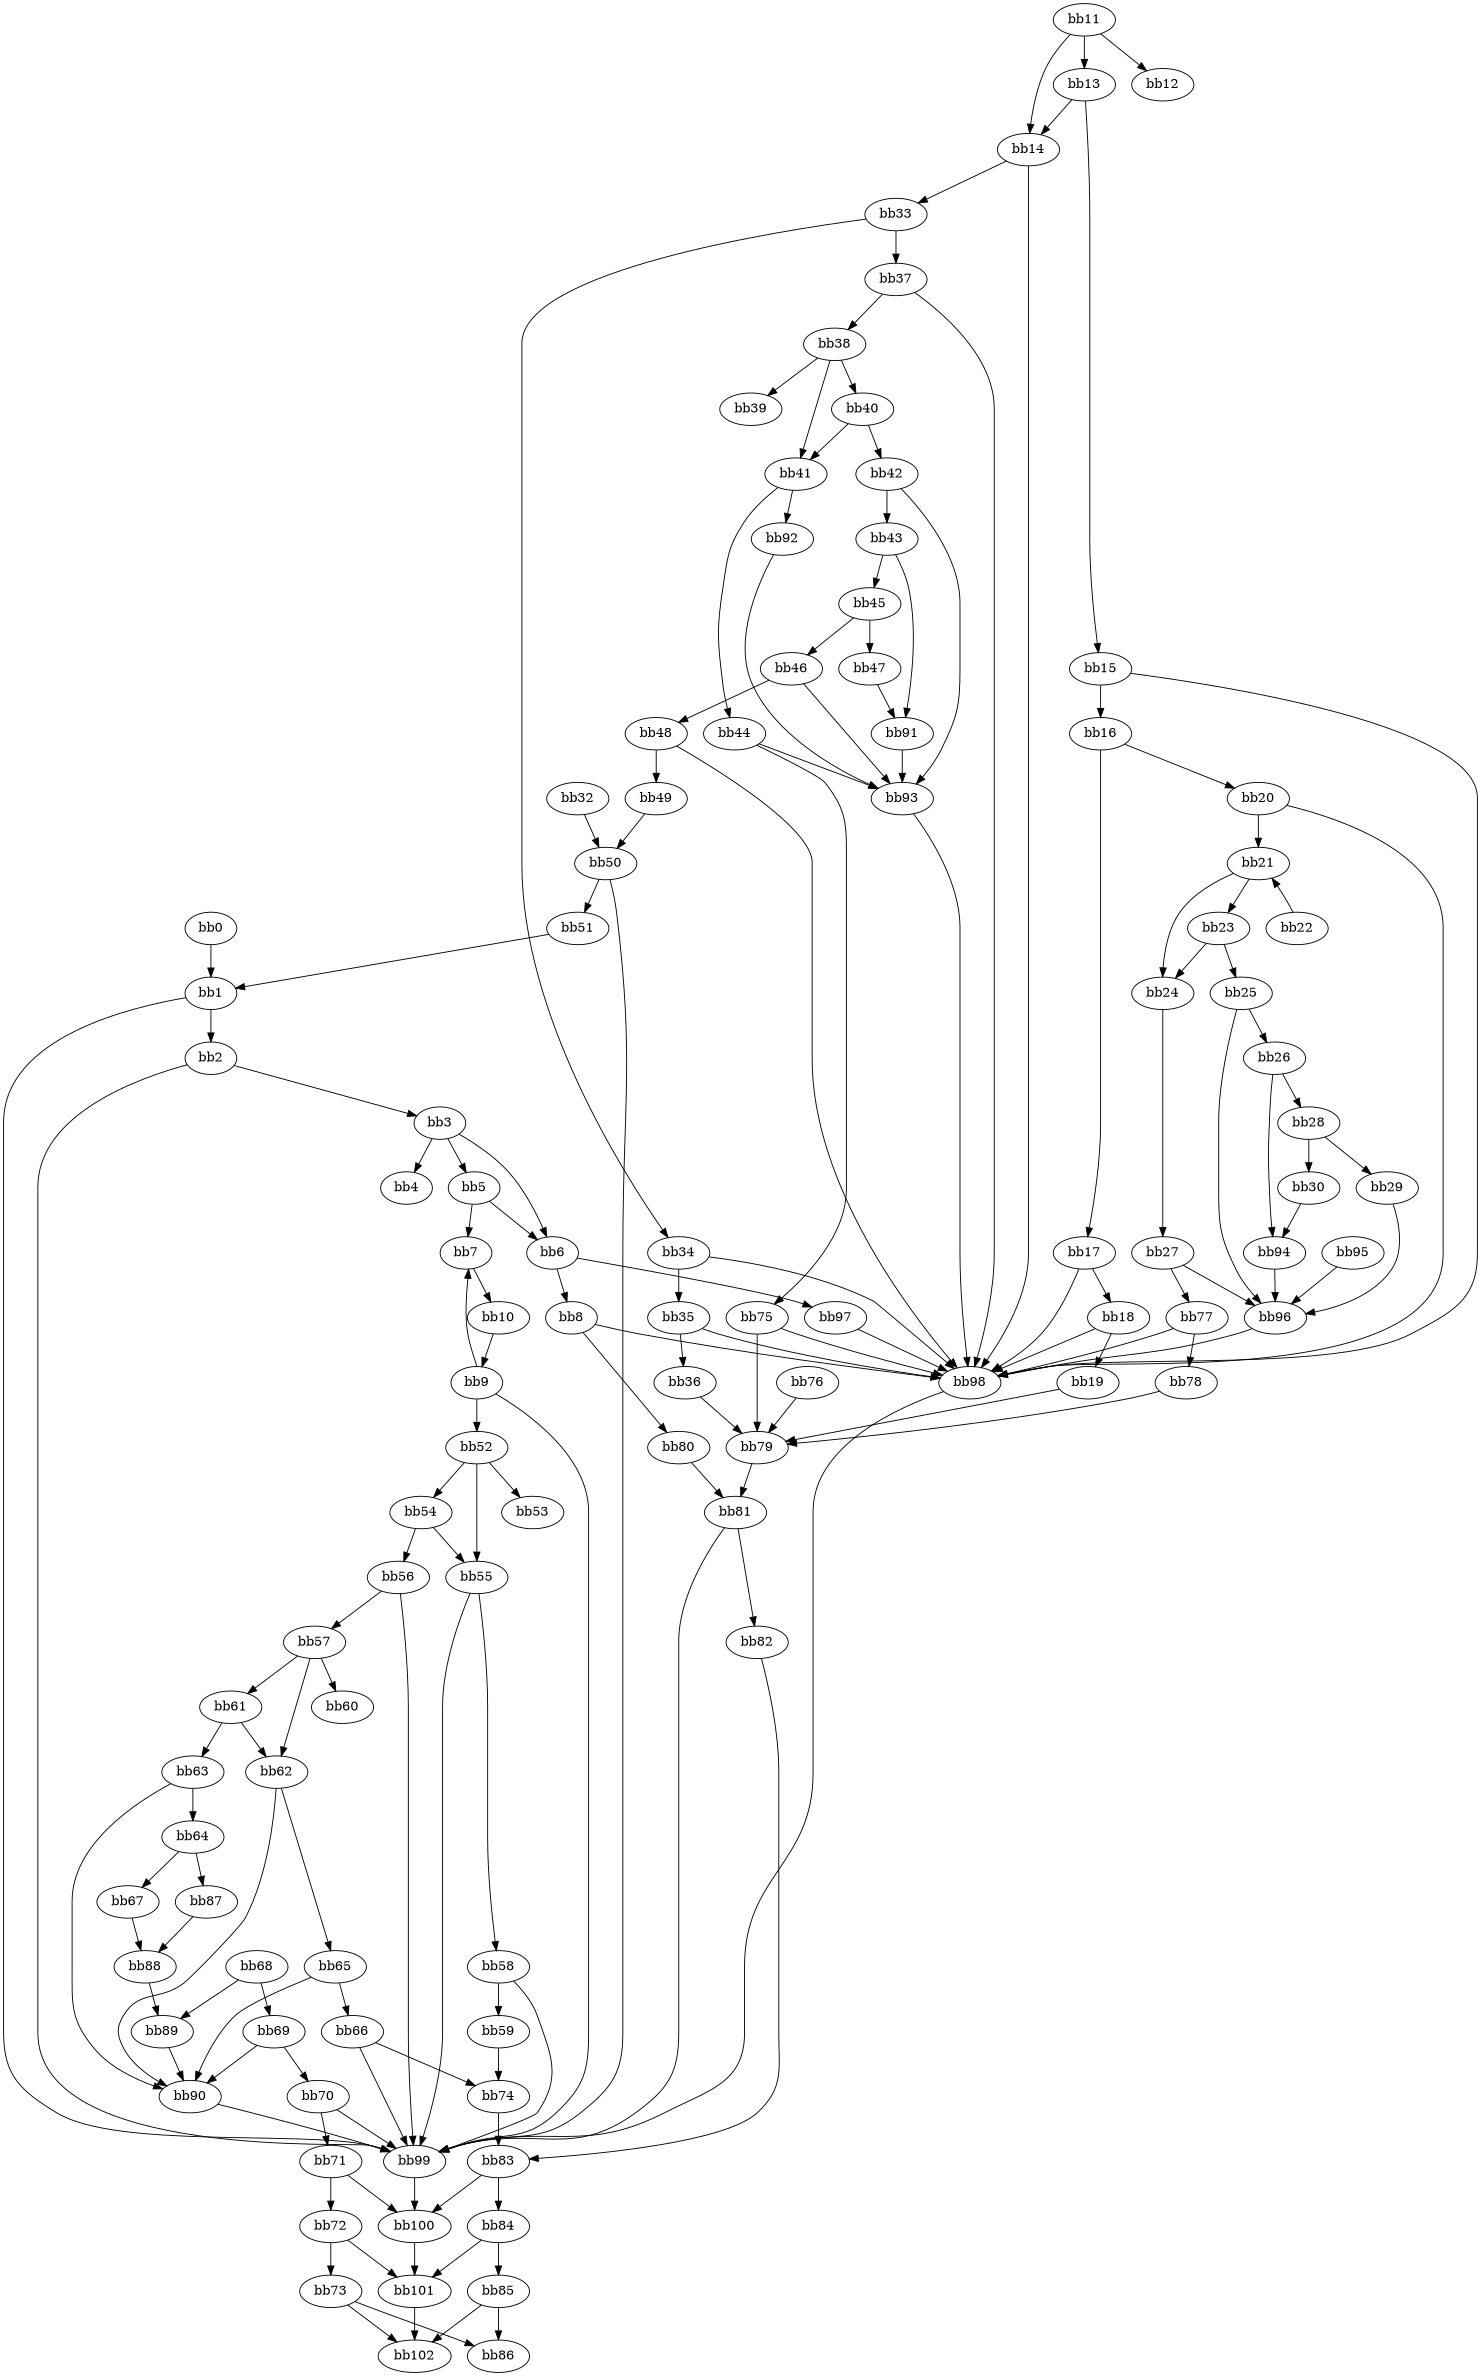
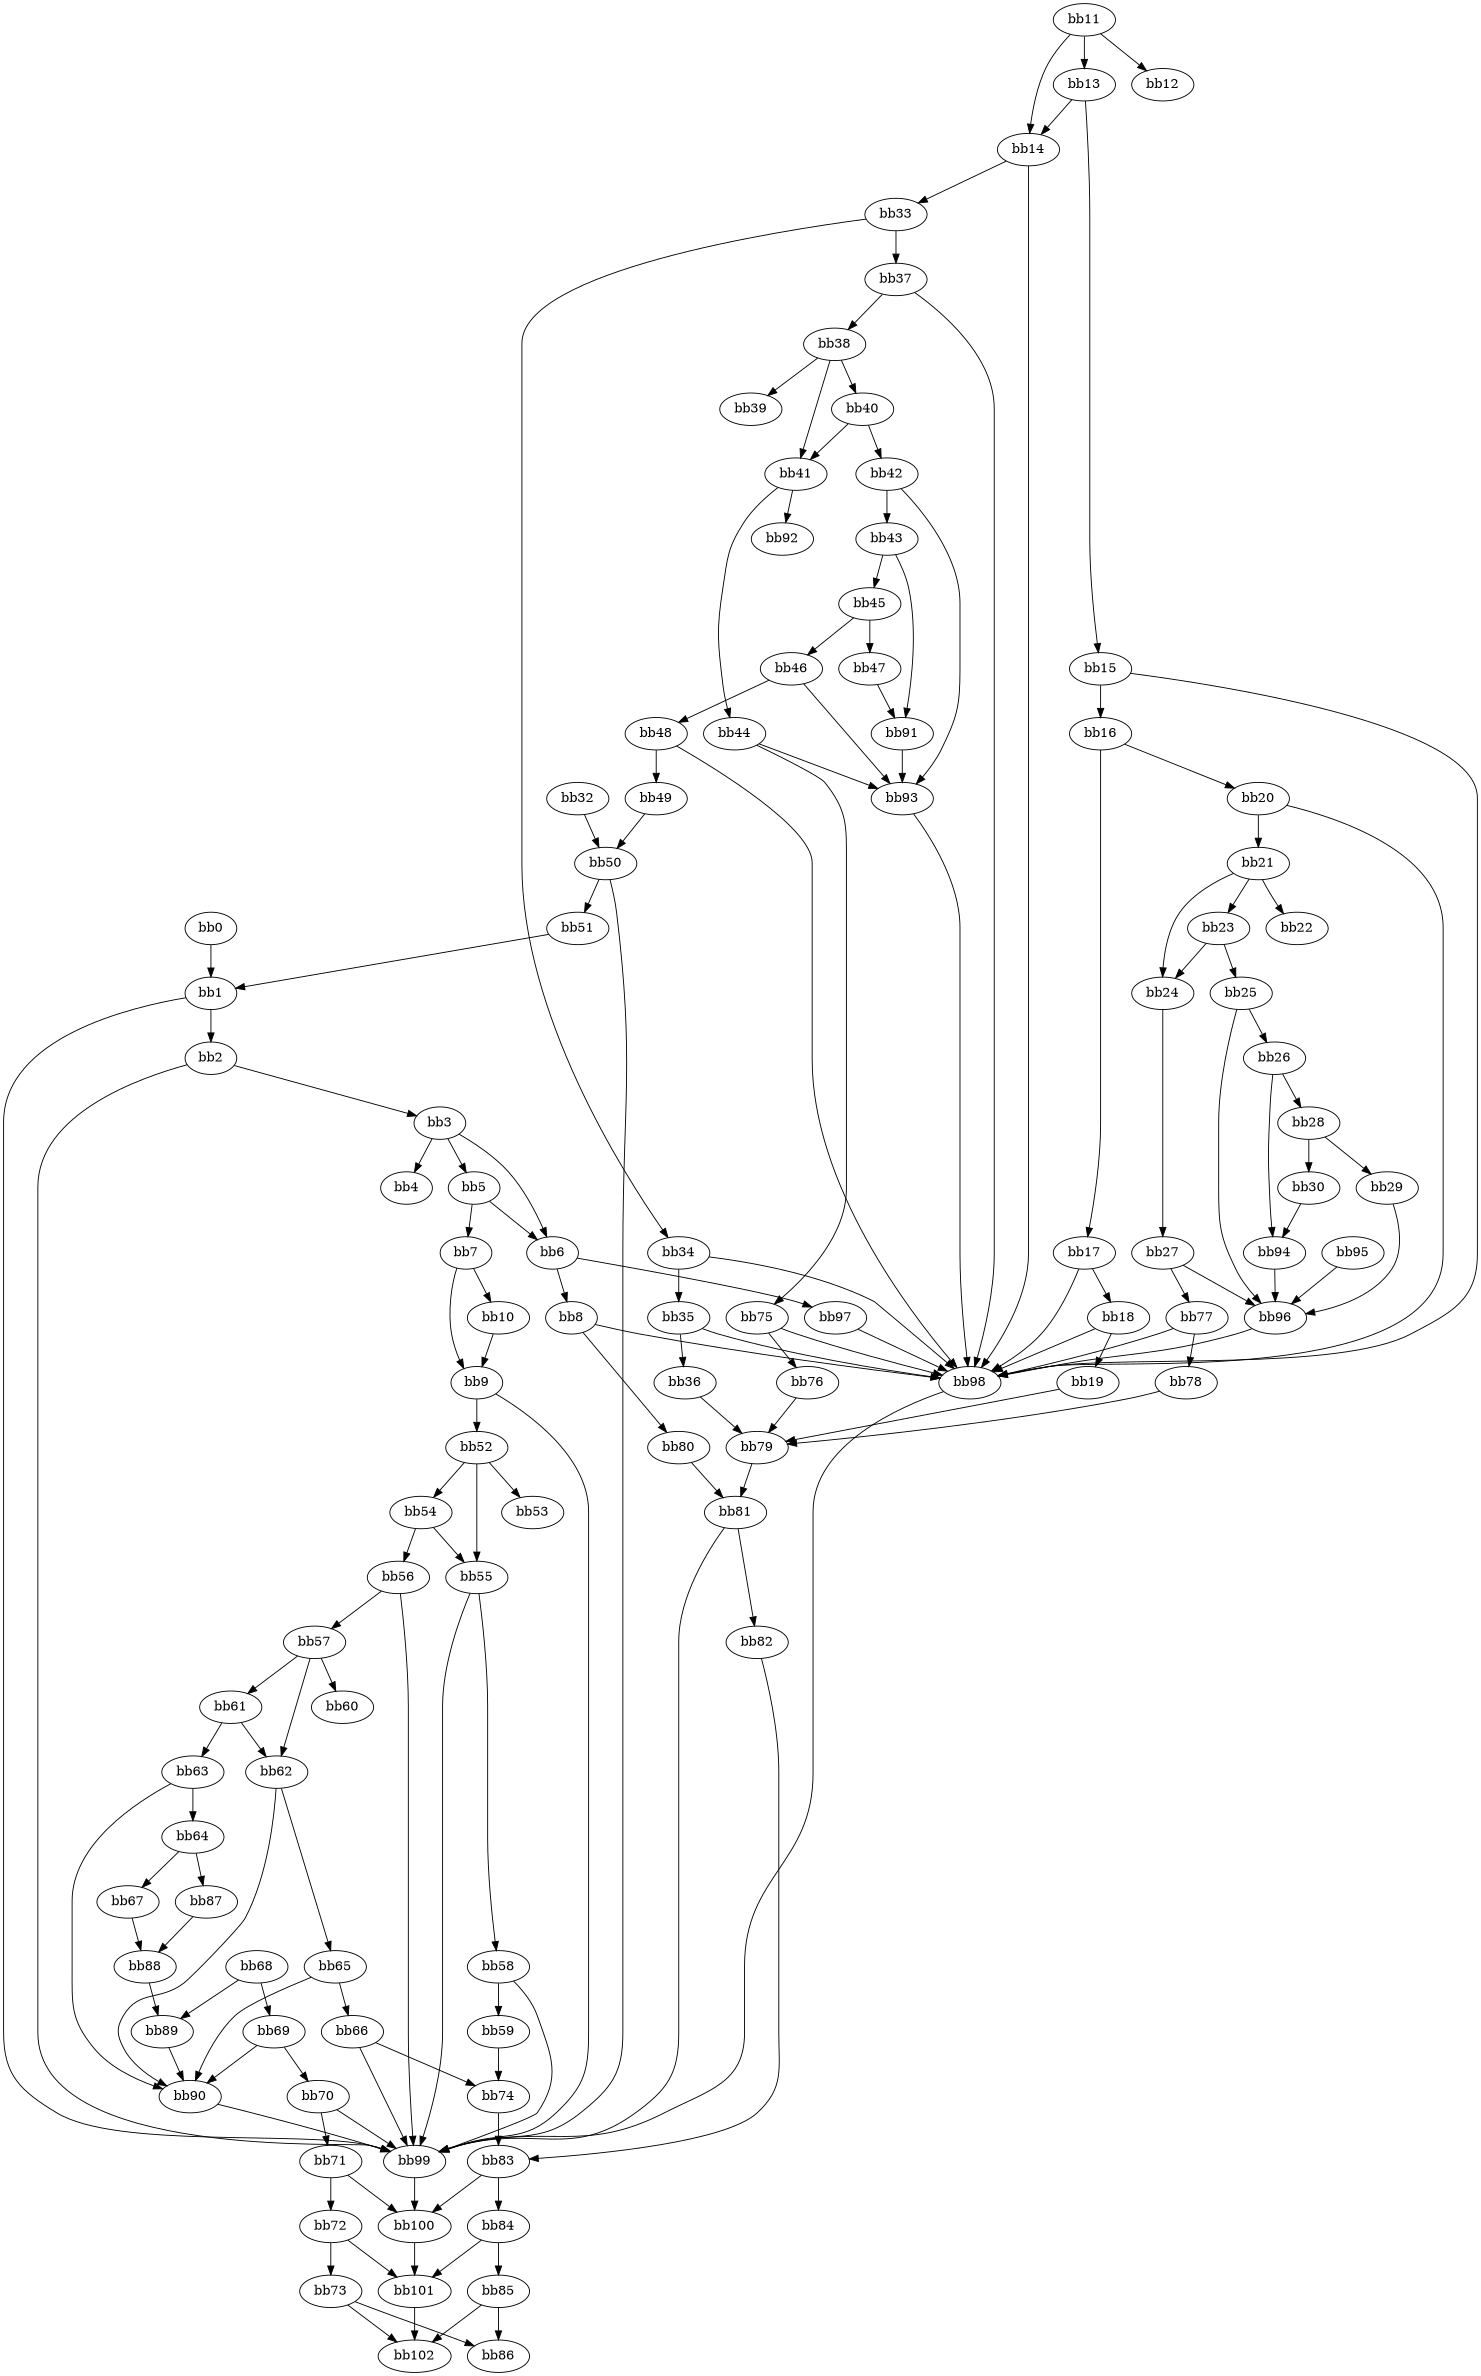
(758, 694) -> none
(1286, 899) -> (1270, 893)
(467, 1323) -> (450, 1315)
(757, 1378) -> (777, 1343)
